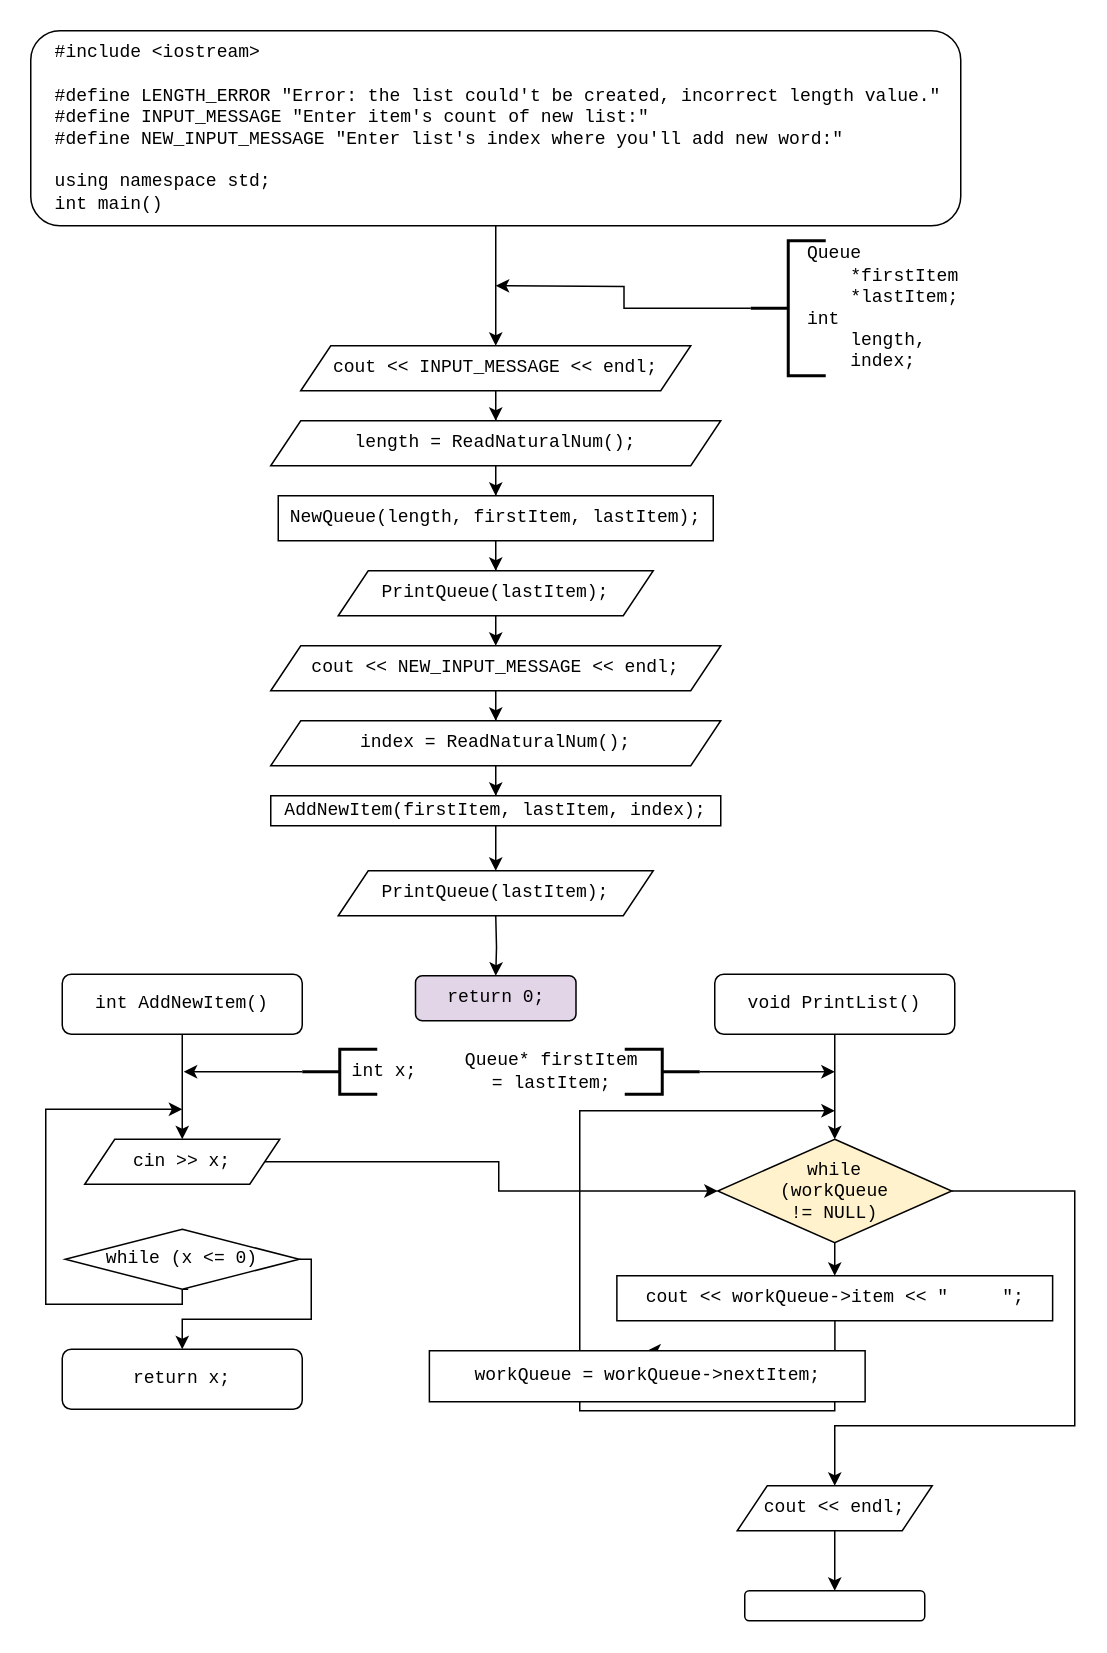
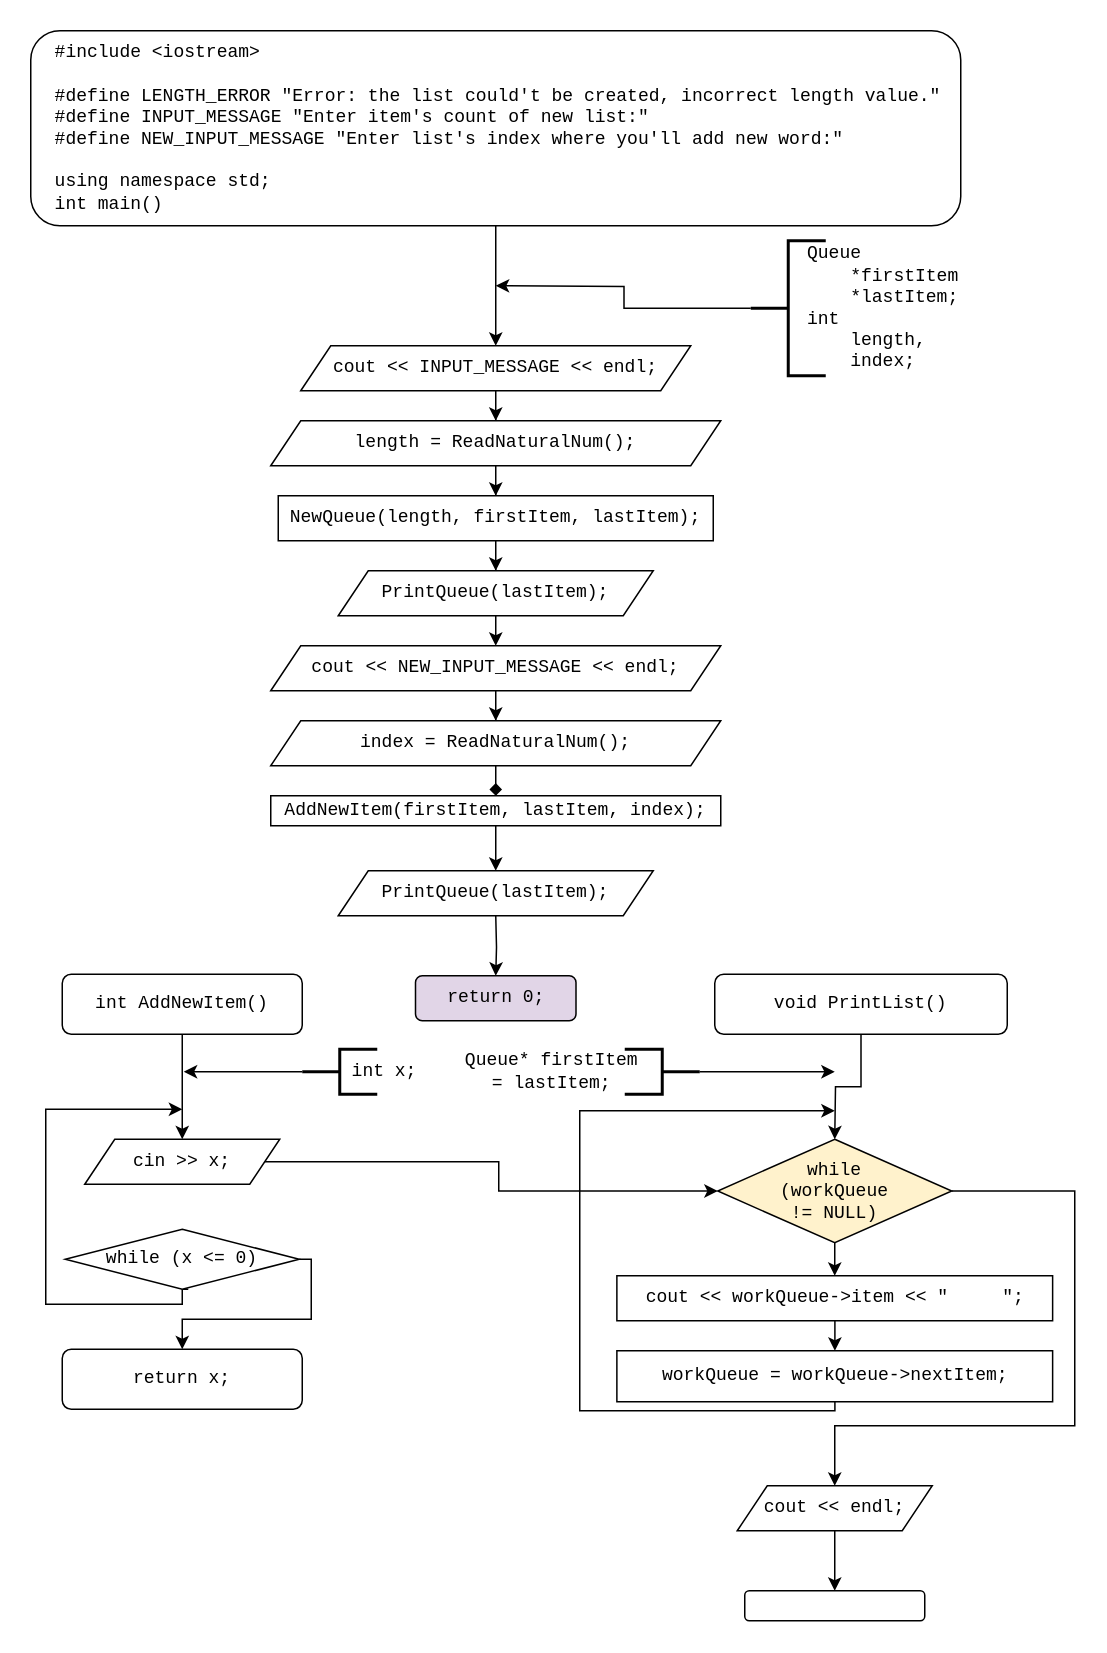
(496, 784) -> (496, 783)
(835, 1004) -> (861, 1004)
(647, 1376) -> (835, 1376)
